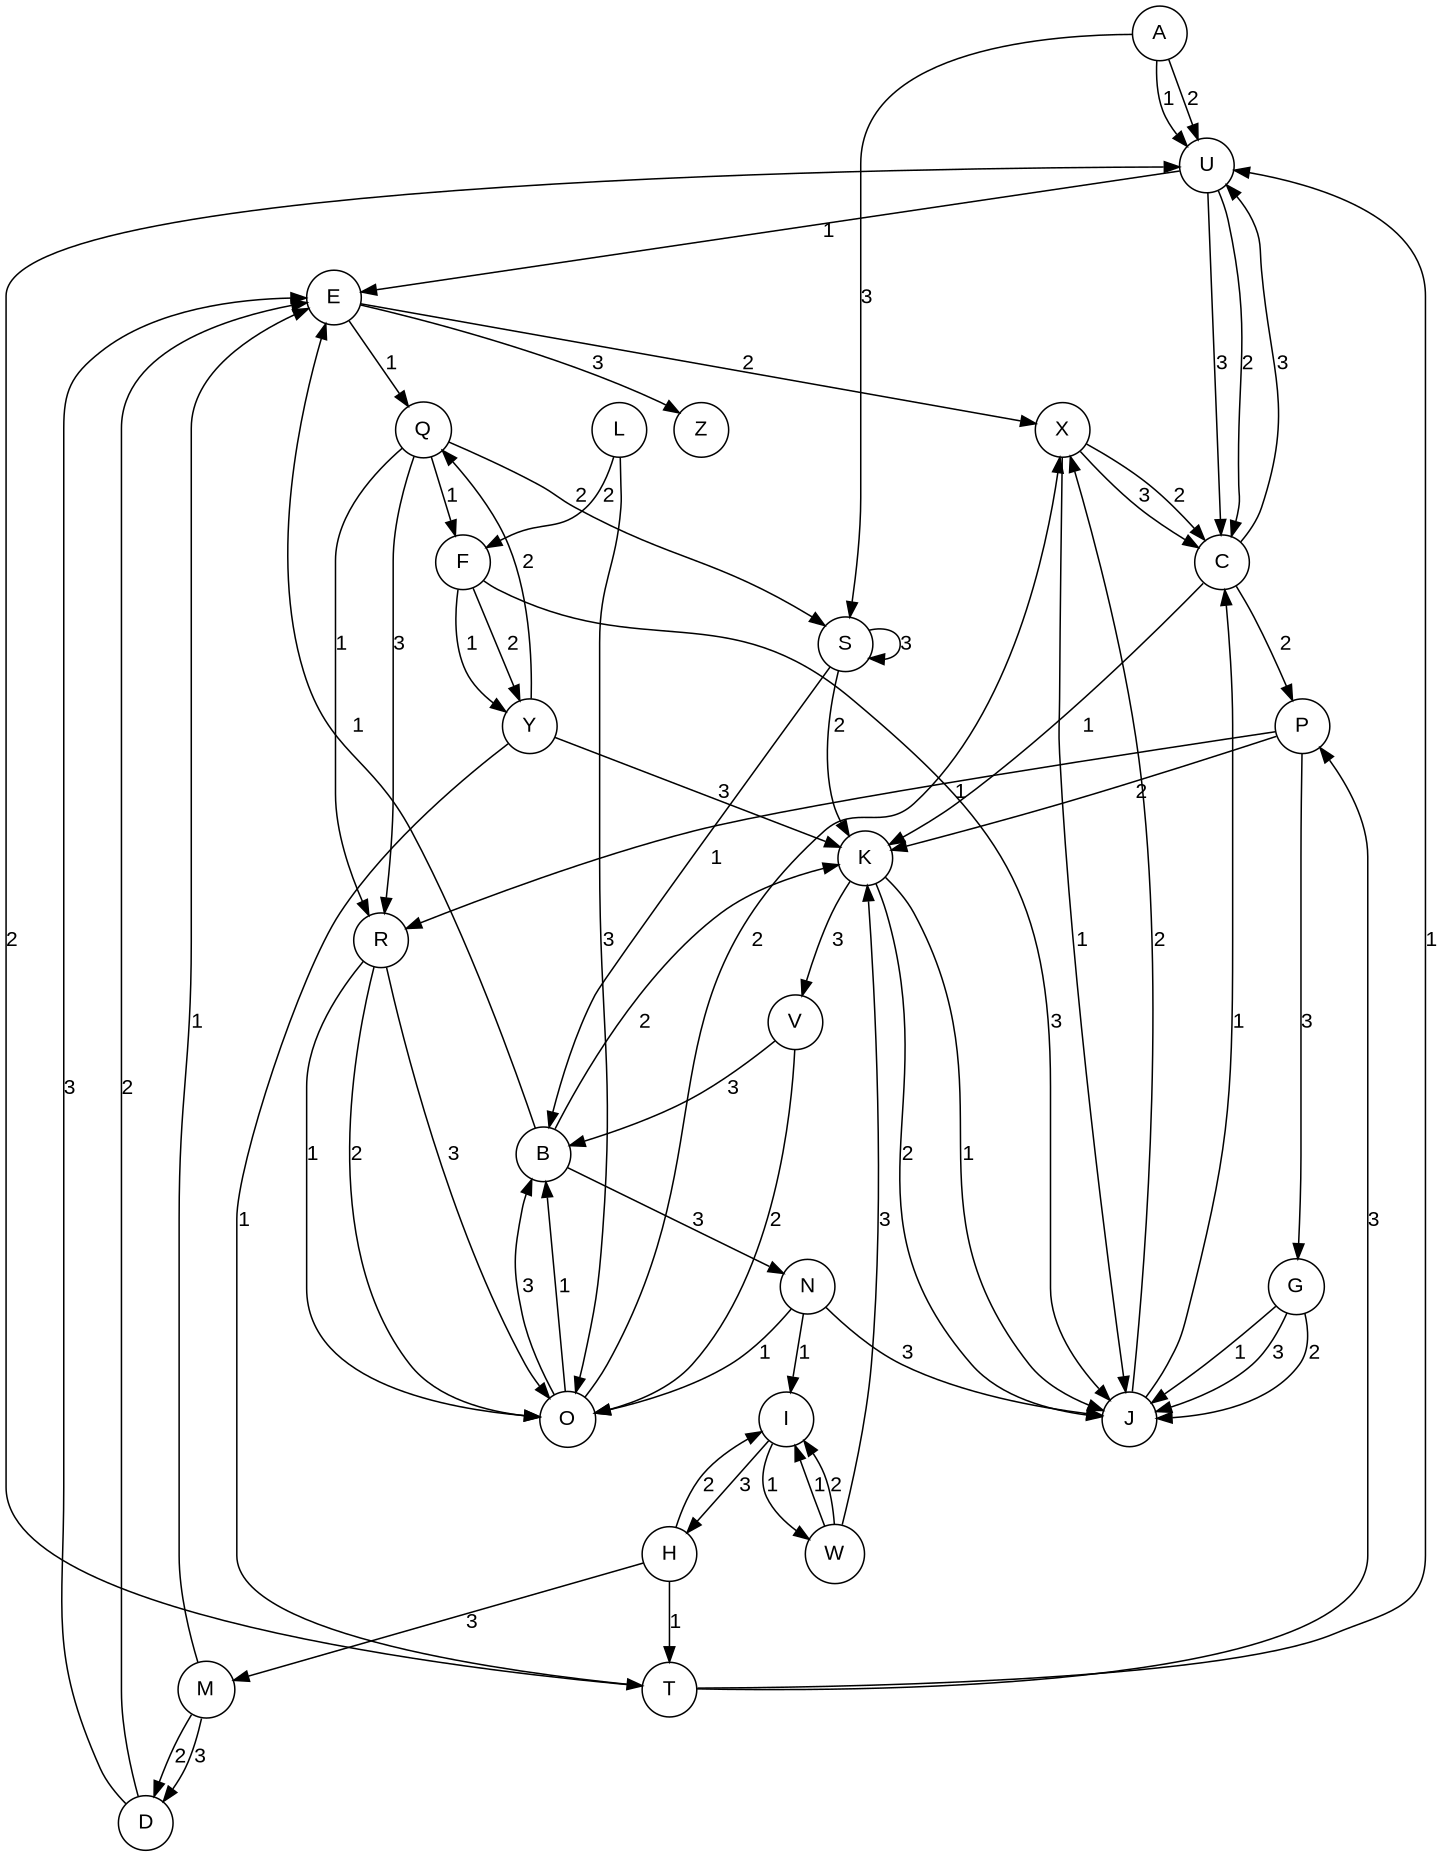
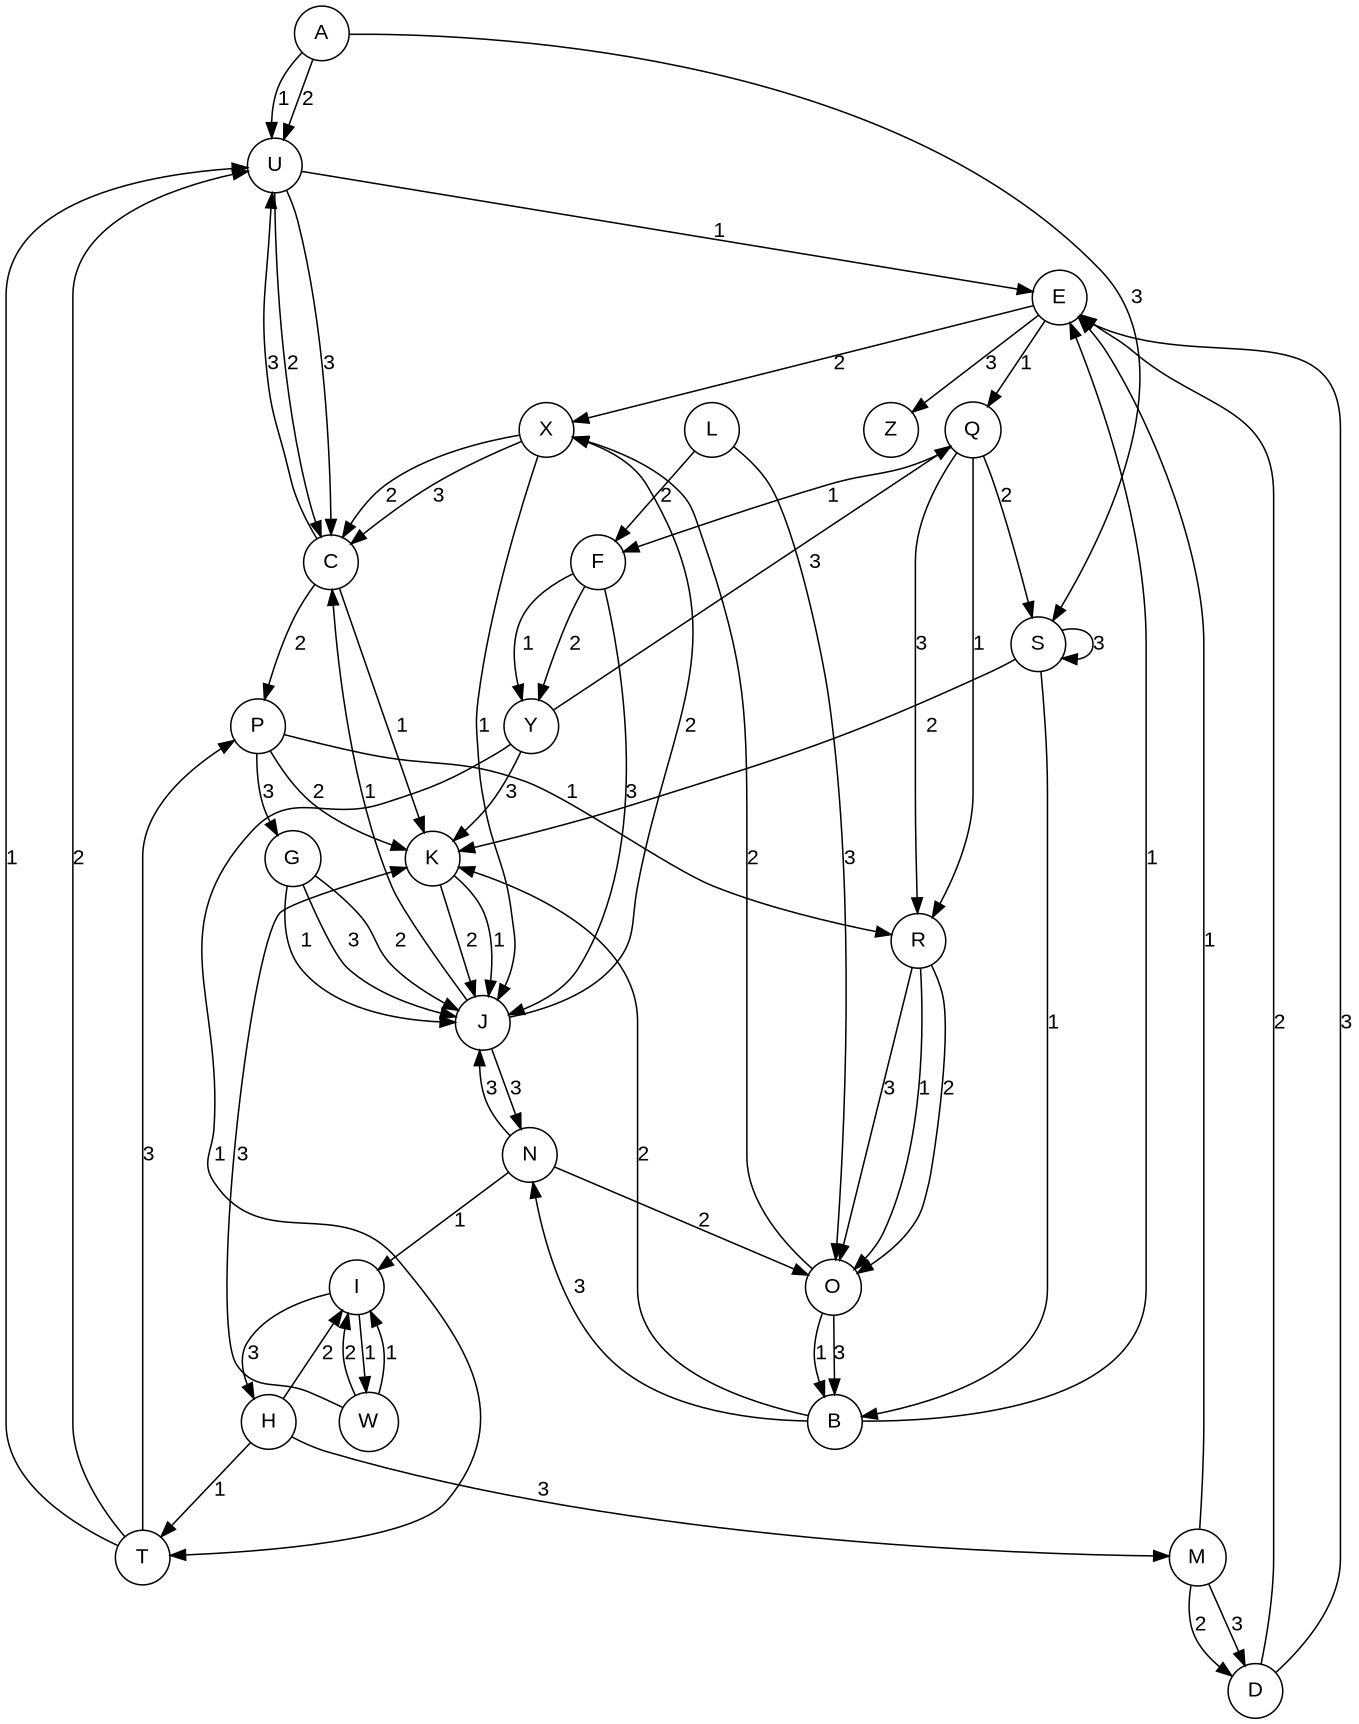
(528, 562) -> (815, 562)
(795, 1022) -> none
none -> (504, 1082)
(765, 1353) -> (704, 1221)
